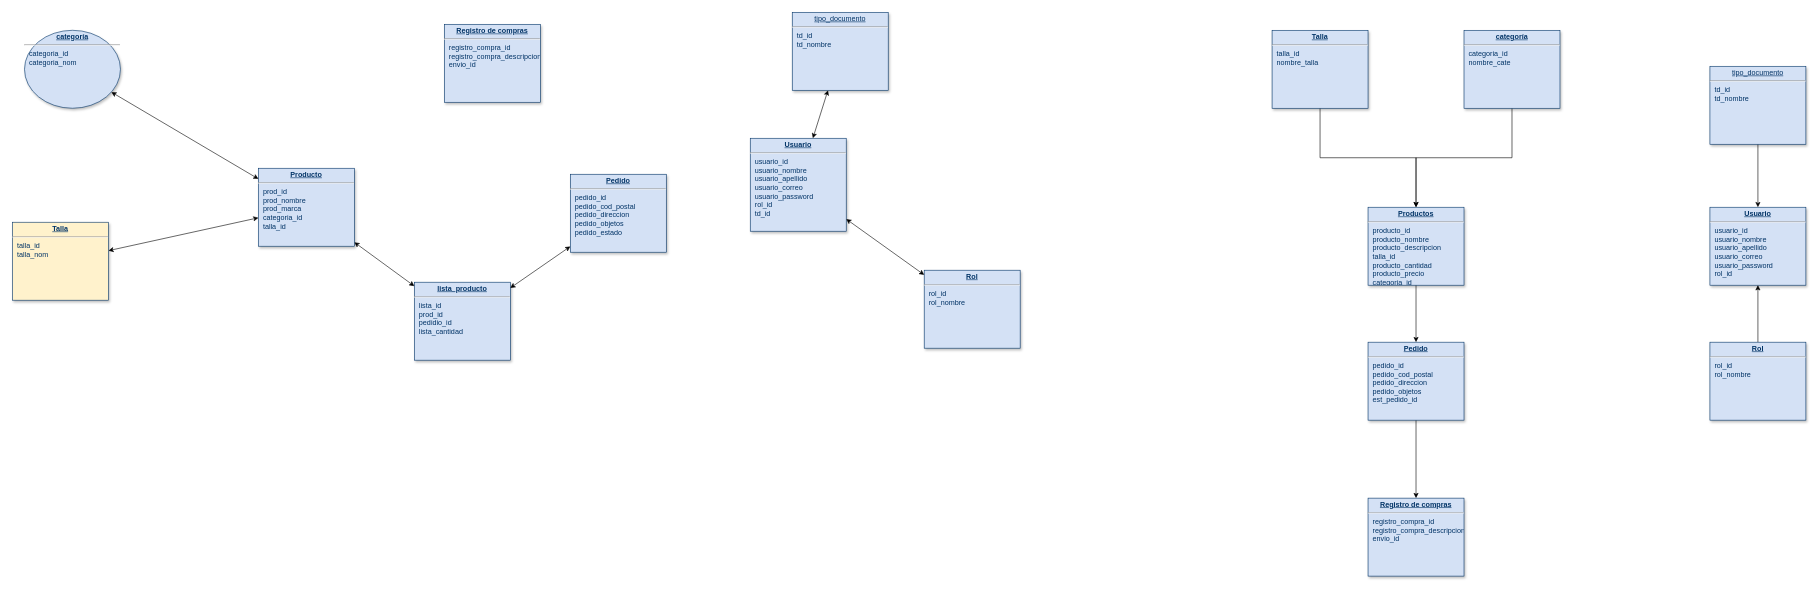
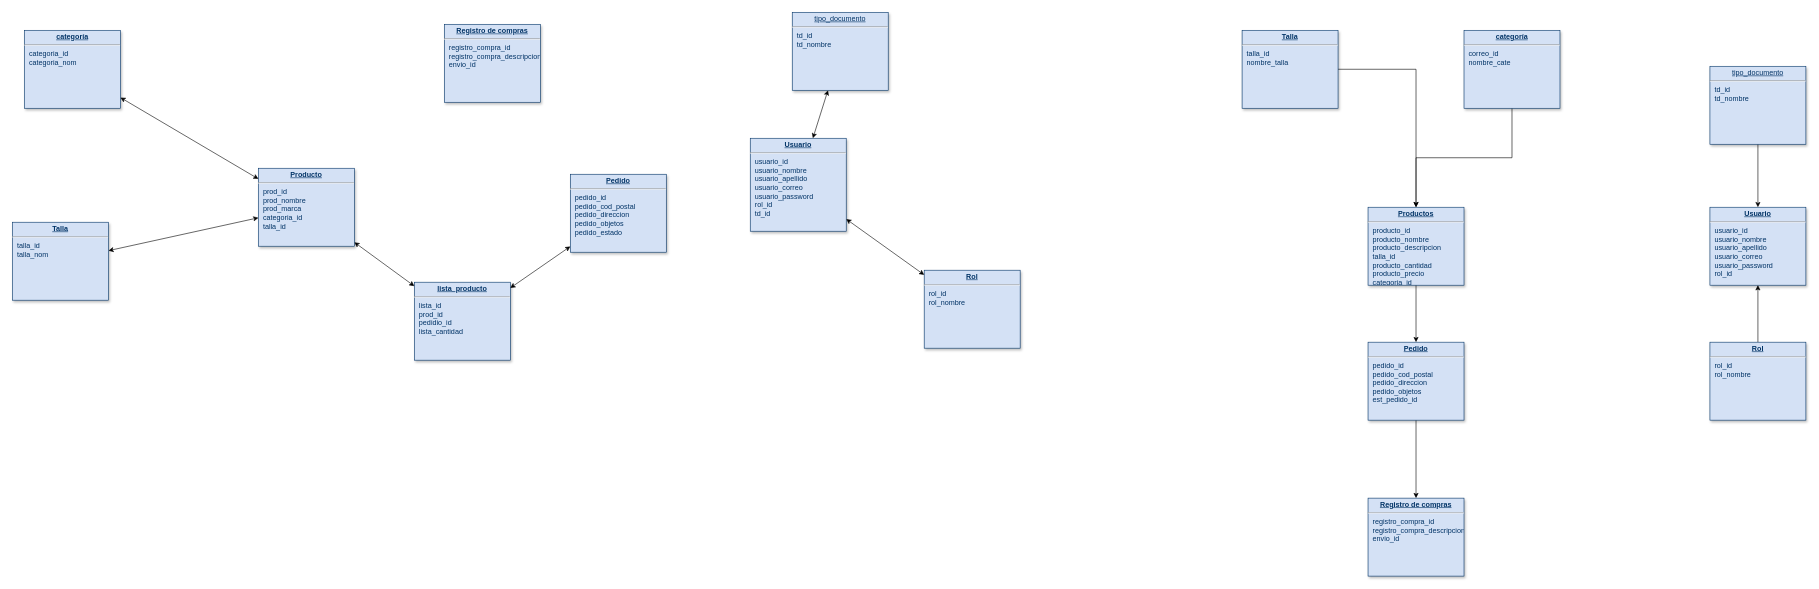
(1487, 43) -> (1486, 43)
(72, 69) -> (72, 69)
(1320, 69) -> (1290, 69)
(60, 261) -> (60, 261)
